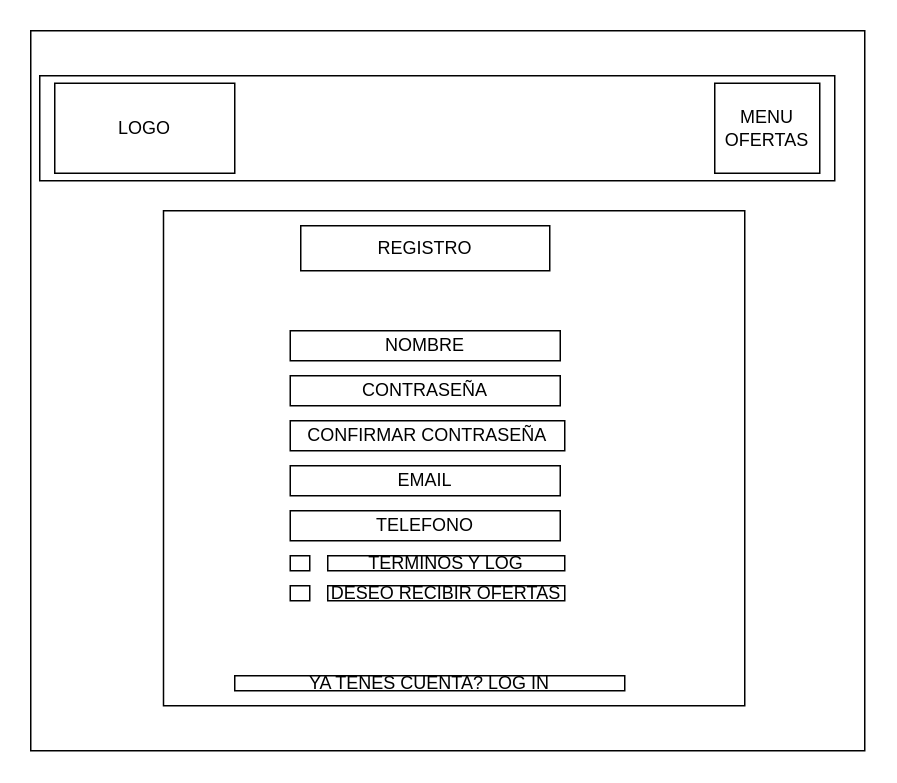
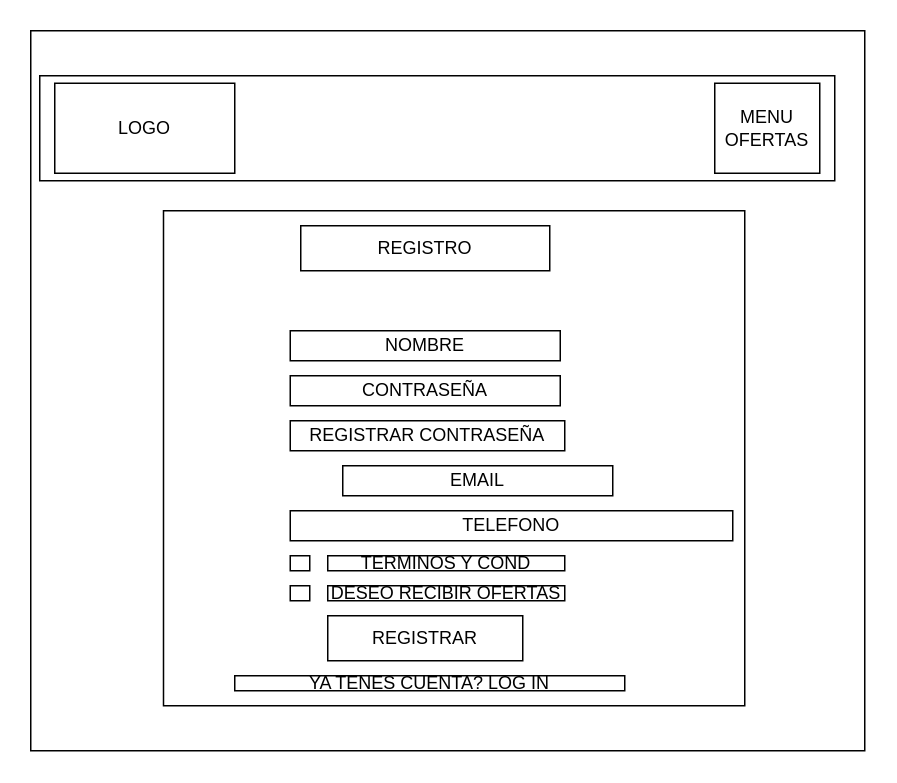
(428, 436) -> (428, 436)
(425, 481) -> (478, 481)
(425, 526) -> (512, 526)
(446, 563) -> (446, 563)
none -> (425, 638)
